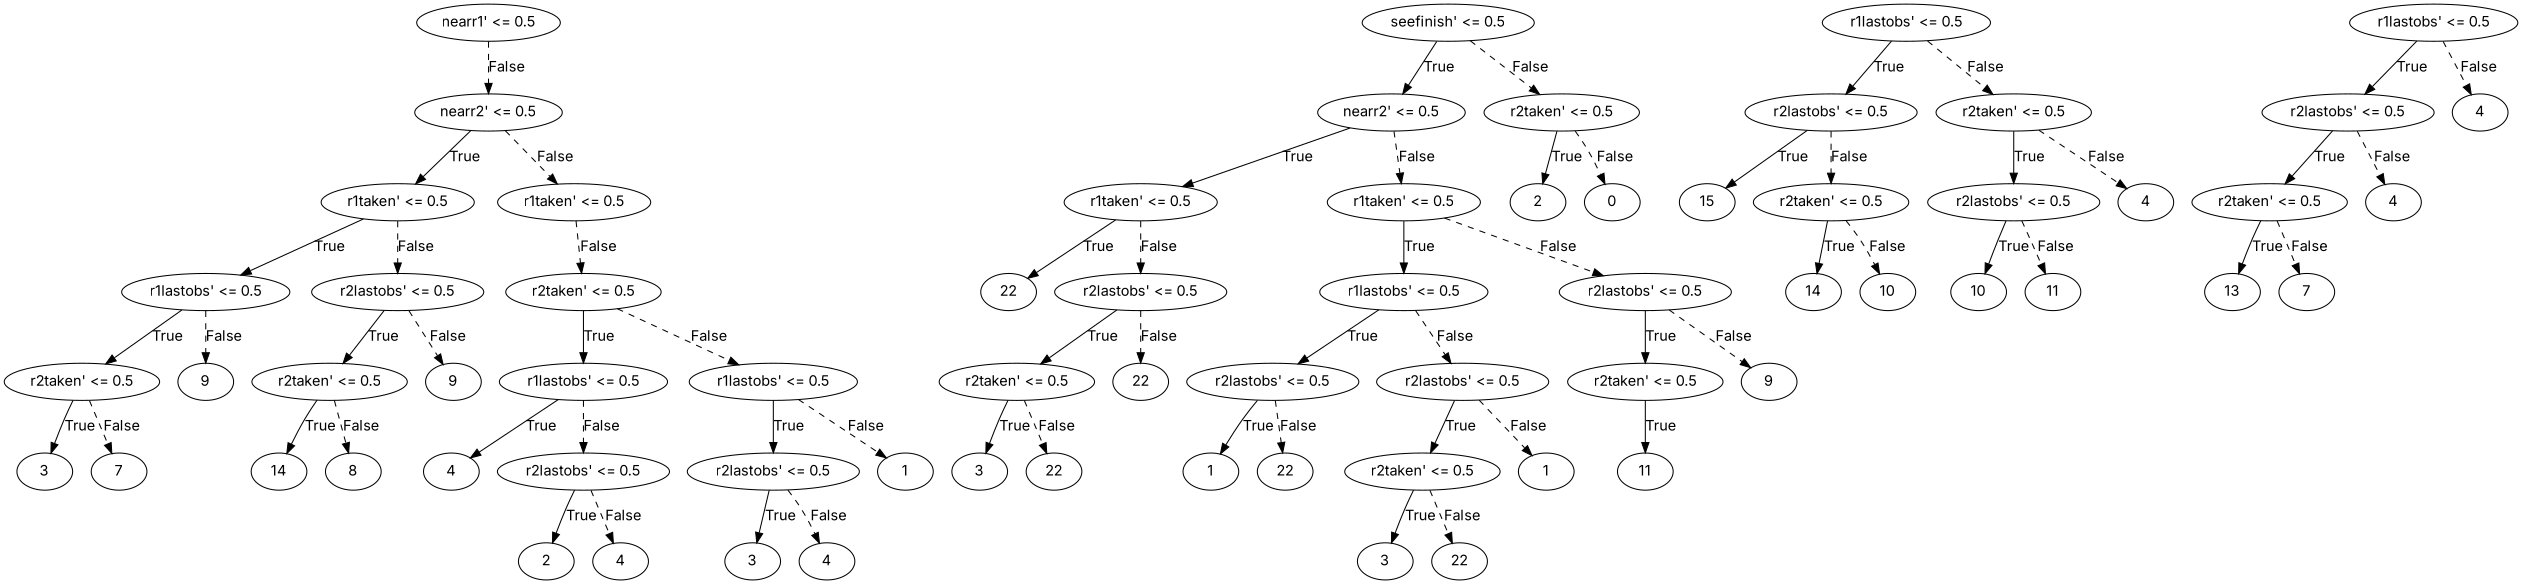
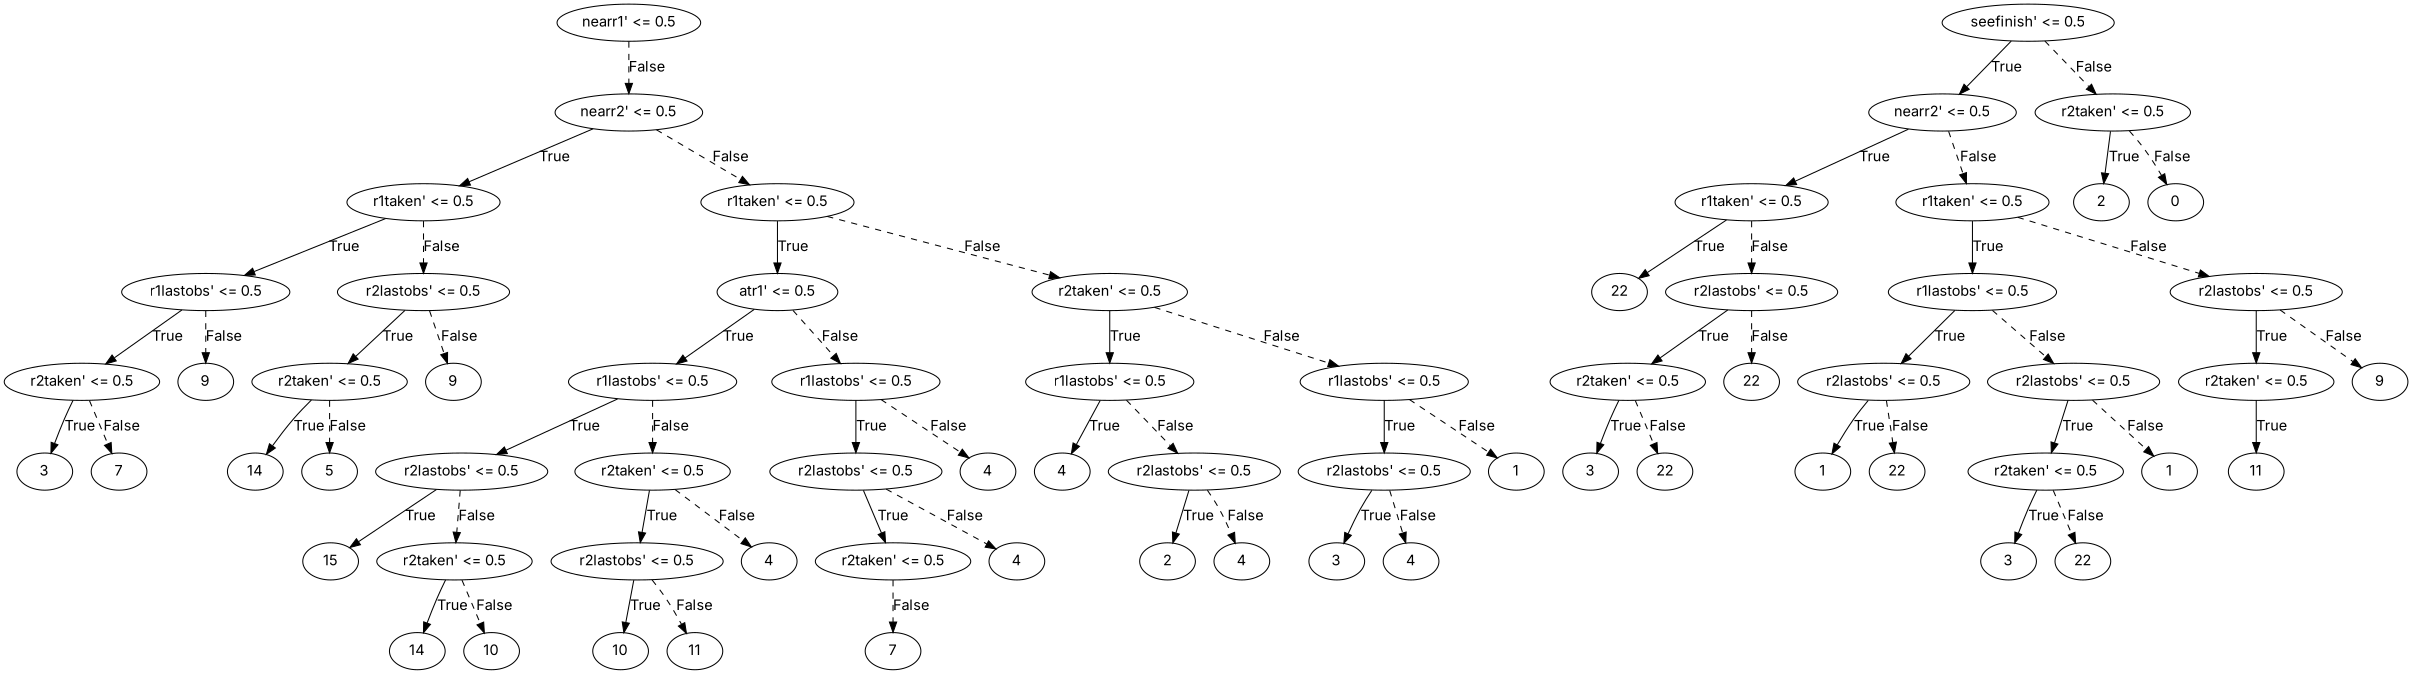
none -> (777, 292)
(2233, 292) -> none
(353, 472) -> (330, 472)
